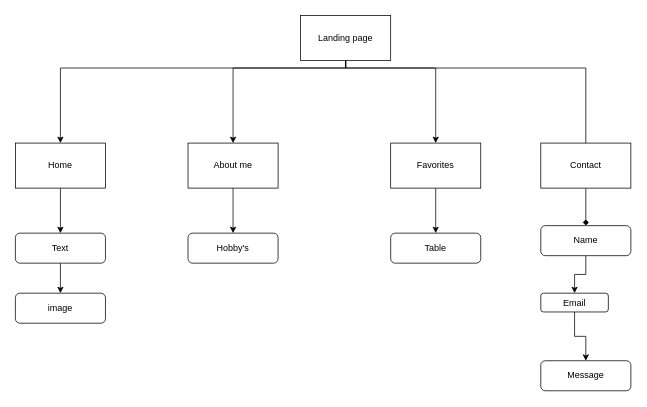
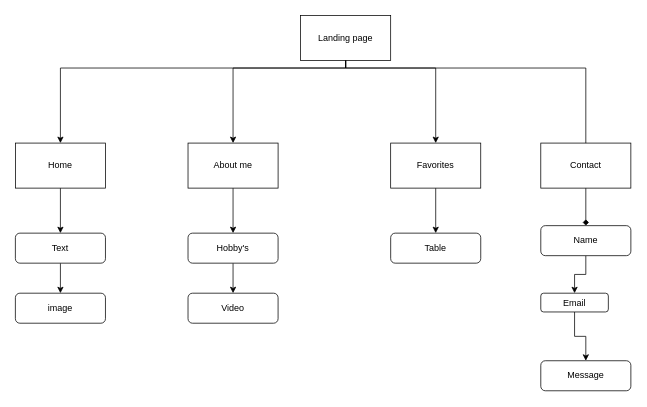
none -> (233, 286)
none -> (233, 308)
